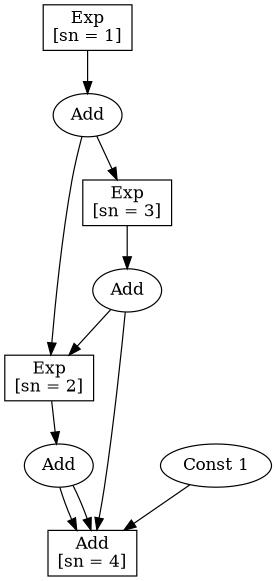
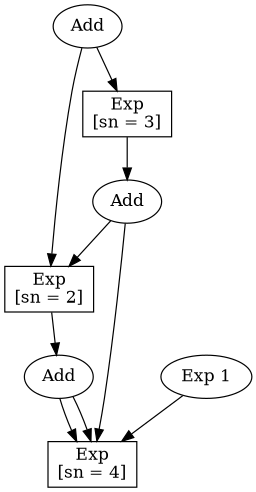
(88, 28) -> none
(216, 466) -> (206, 377)
(92, 553) -> (92, 464)
